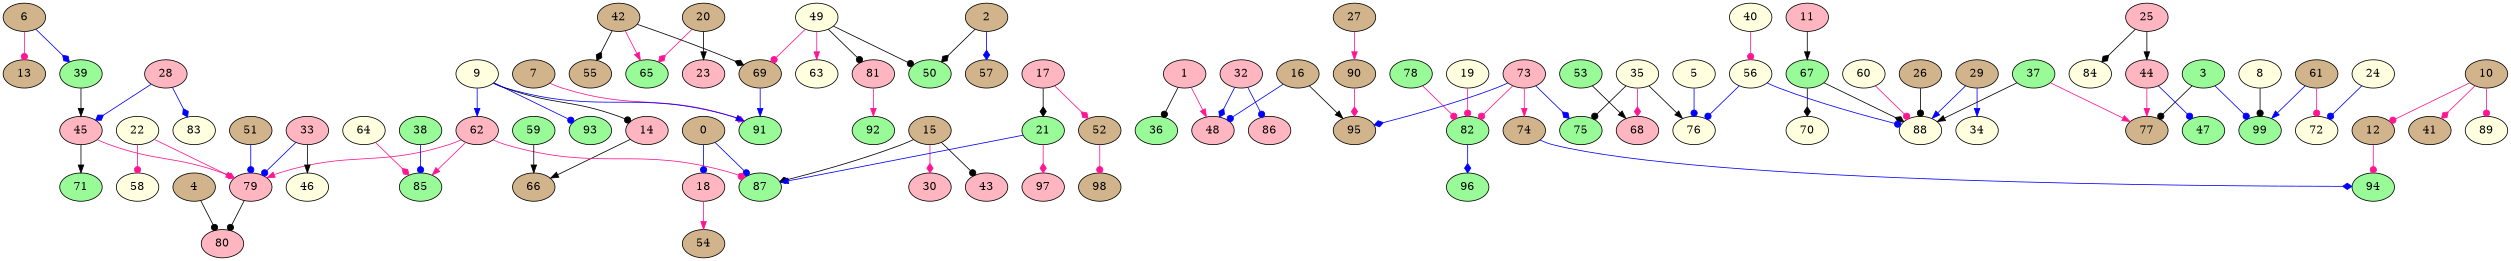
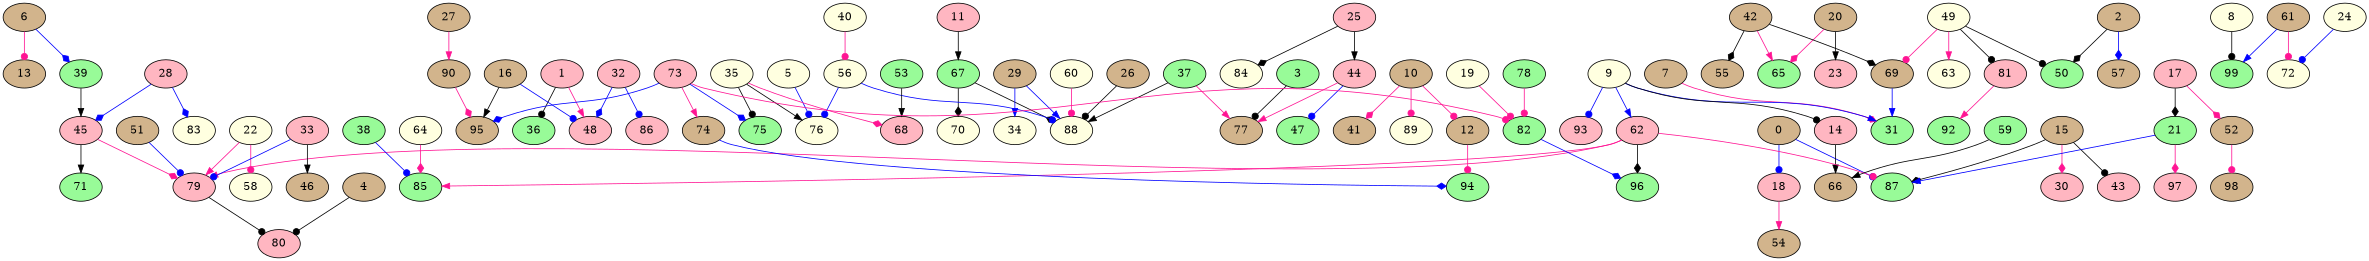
(2229, 100) -> none
(590, 130) -> (1581, 130)
(760, 130) -> (1892, 130)
none -> (1637, 154)
(307, 187) -> (307, 187)
